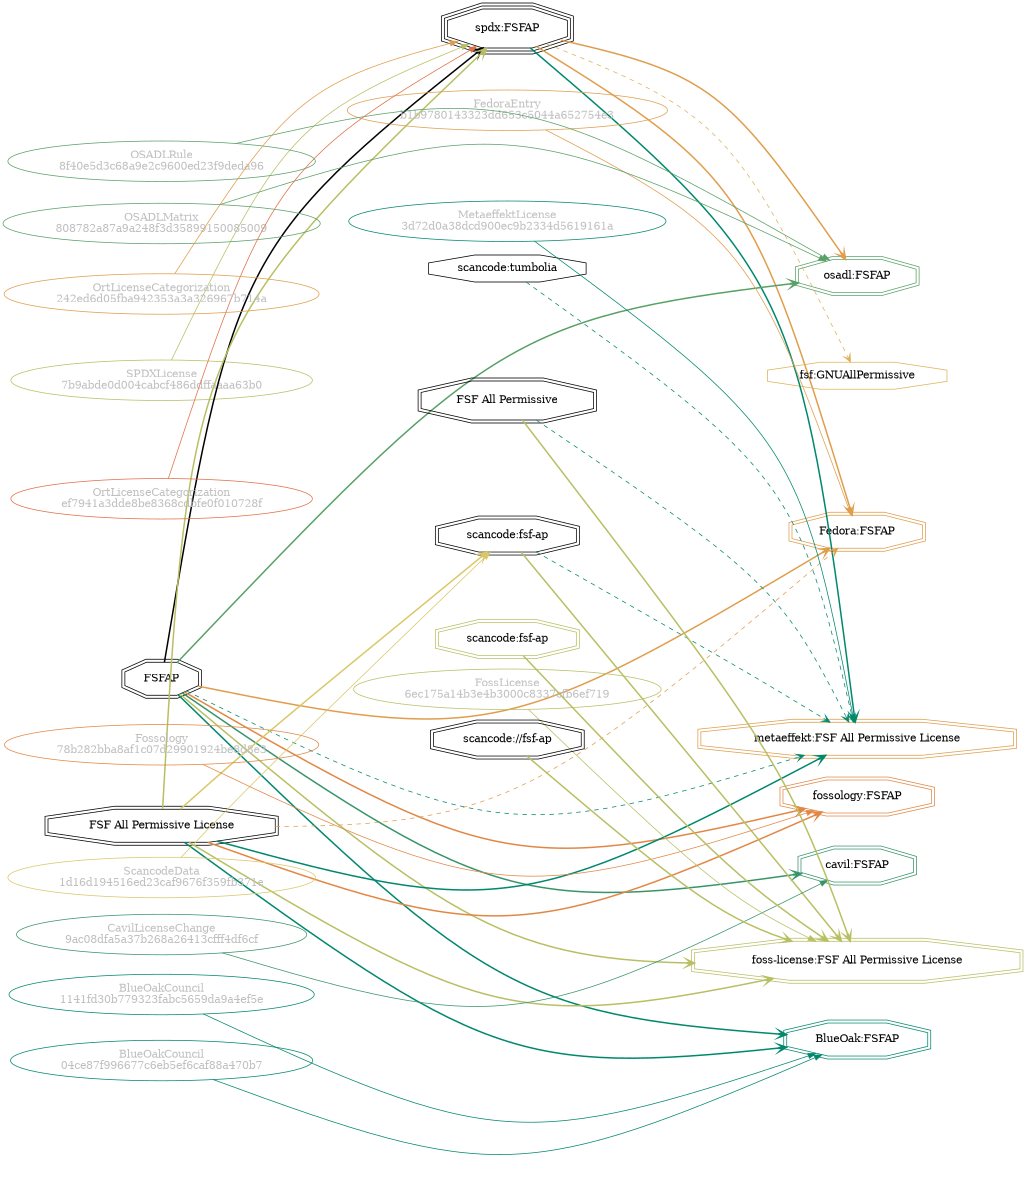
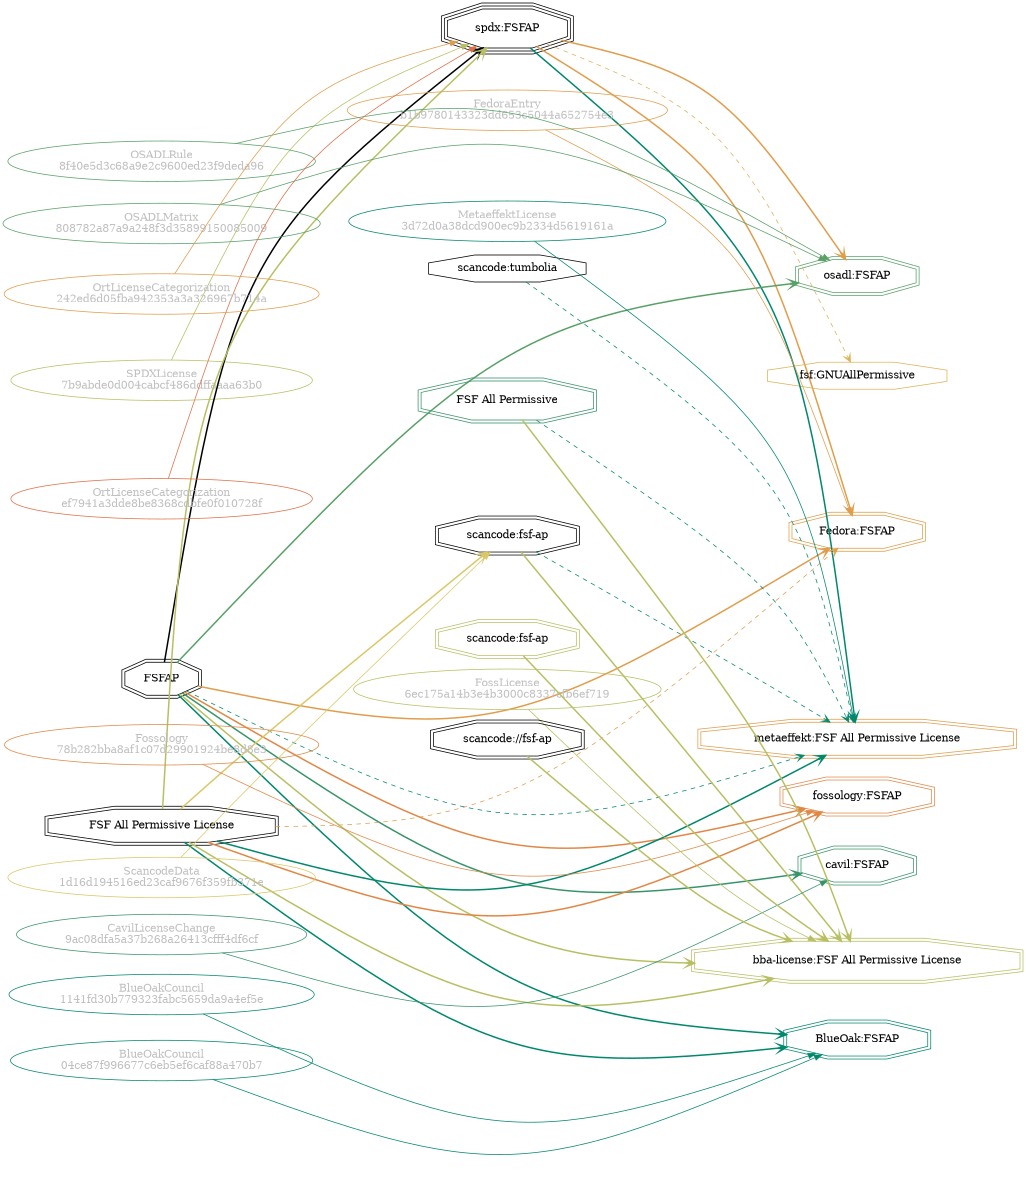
(507, 400) -> (507, 400)
(857, 961) -> (857, 961)
